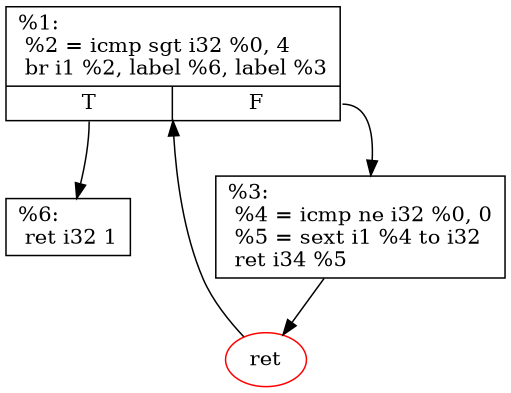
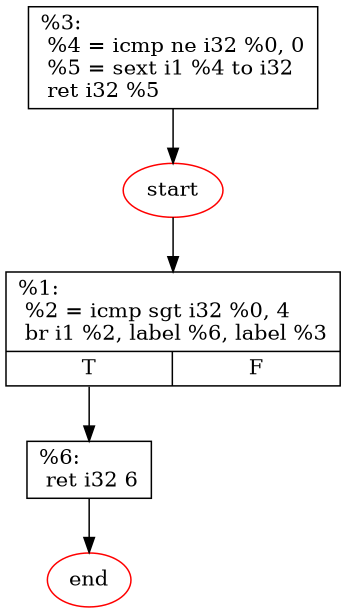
(369, 125) -> none
(68, 238) -> (89, 480)
(288, 260) -> (100, 91)
(266, 360) -> (173, 190)
none -> (89, 580)
